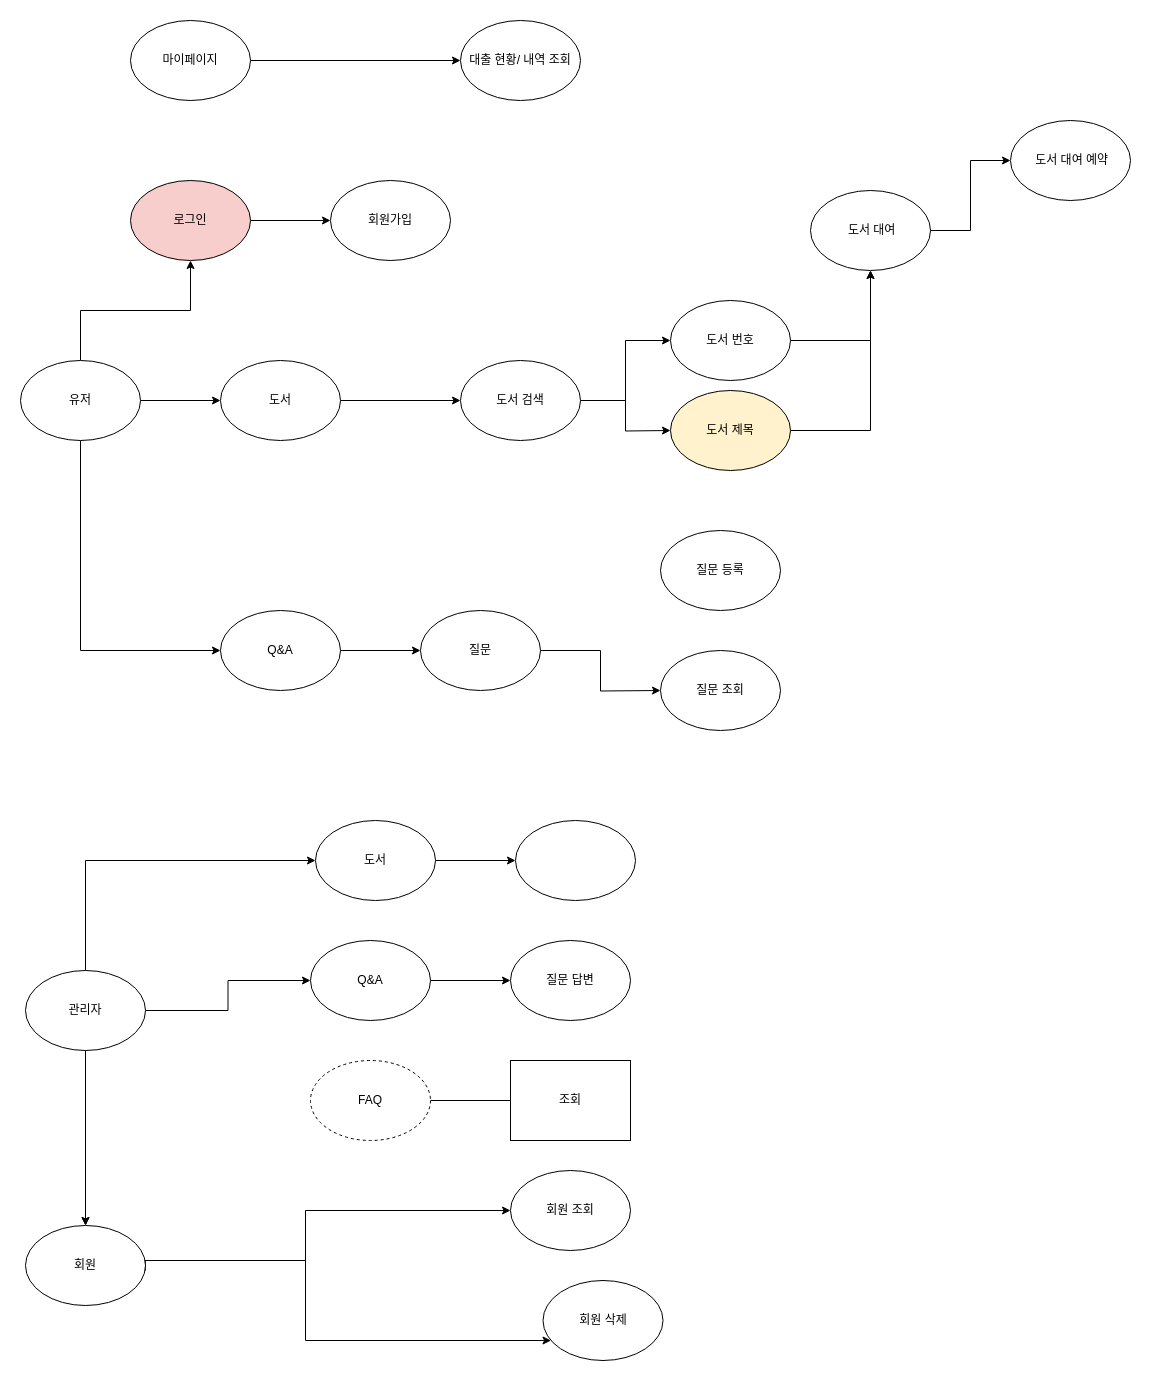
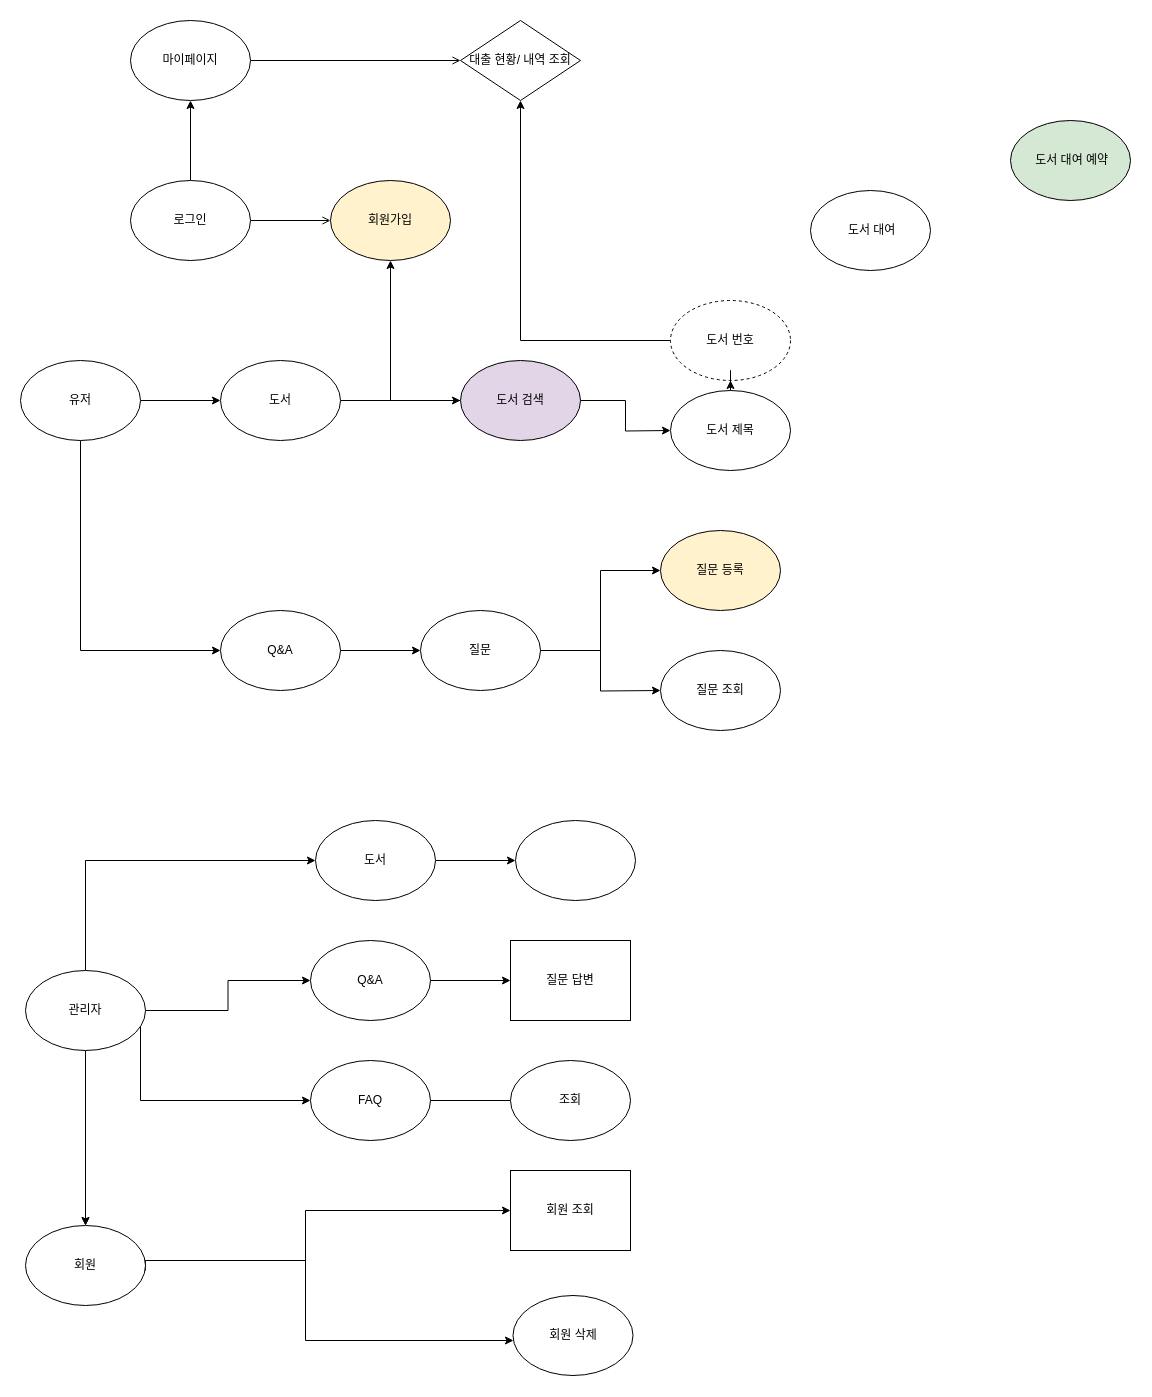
(452, 61) -> (454, 61)
(521, 61) -> (521, 61)
none -> (191, 144)
(1071, 161) -> (1071, 161)
(971, 200) -> none
(191, 221) -> (191, 221)
(322, 221) -> (324, 221)
(391, 221) -> (391, 221)
(132, 311) -> none
(731, 341) -> (731, 341)
(830, 341) -> (521, 275)
(626, 371) -> (391, 333)
(521, 401) -> (521, 401)
(871, 426) -> (731, 371)
(731, 431) -> (731, 431)
(721, 571) -> (721, 571)
none -> (601, 584)
(571, 981) -> (571, 981)
none -> (185, 1101)
(371, 1101) -> (371, 1101)
(571, 1101) -> (571, 1101)
(571, 1211) -> (571, 1211)
(603, 1321) -> (573, 1336)
